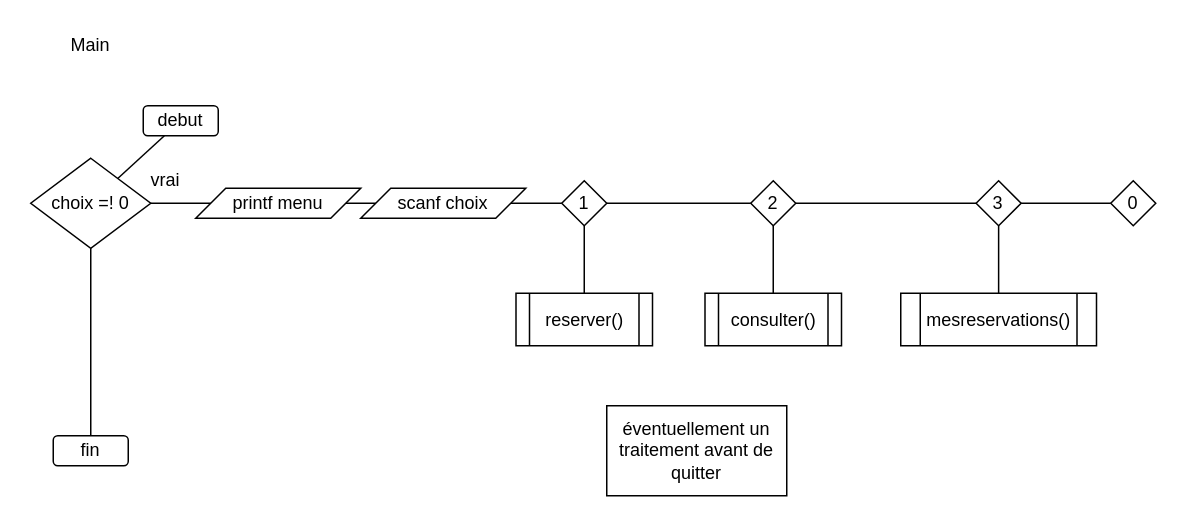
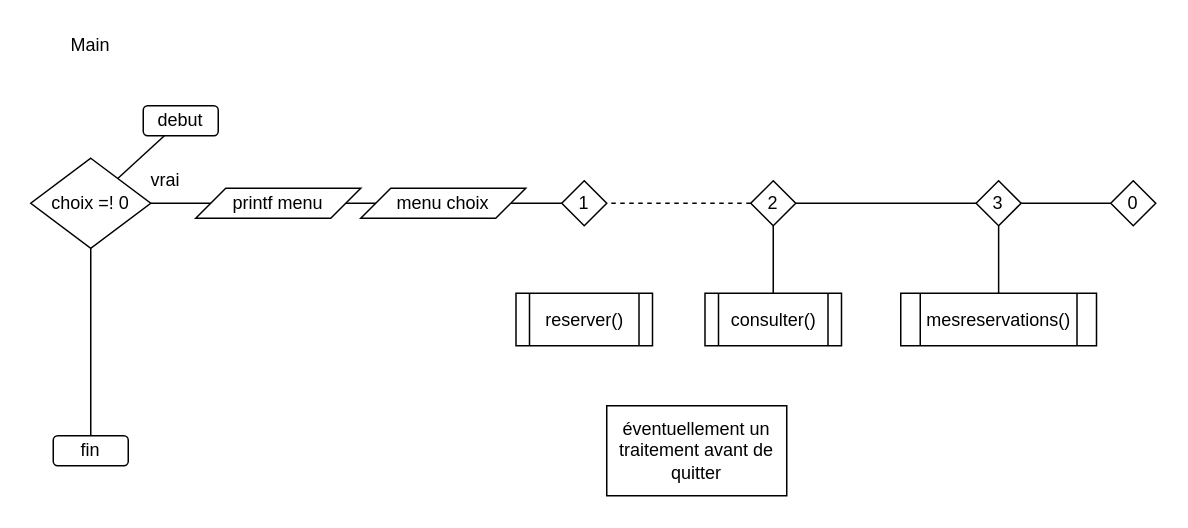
(443, 203) -> (443, 203)
(677, 203) -> (677, 203)
(584, 259) -> none
